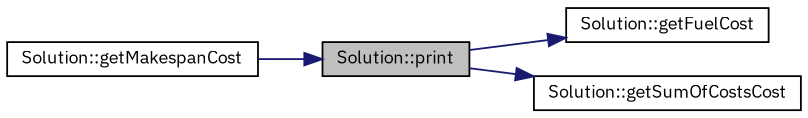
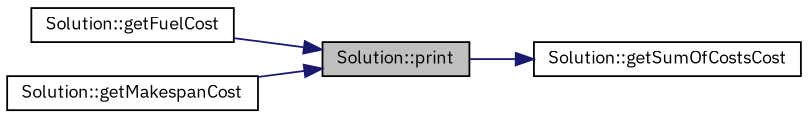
(509, 45) -> (269, 43)
